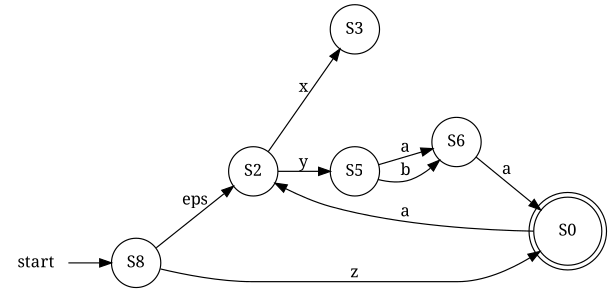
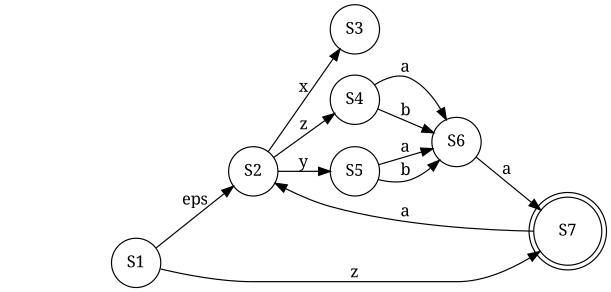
none -> (355, 100)
(568, 231) -> (568, 231)
(36, 263) -> none
(136, 263) -> (136, 263)
